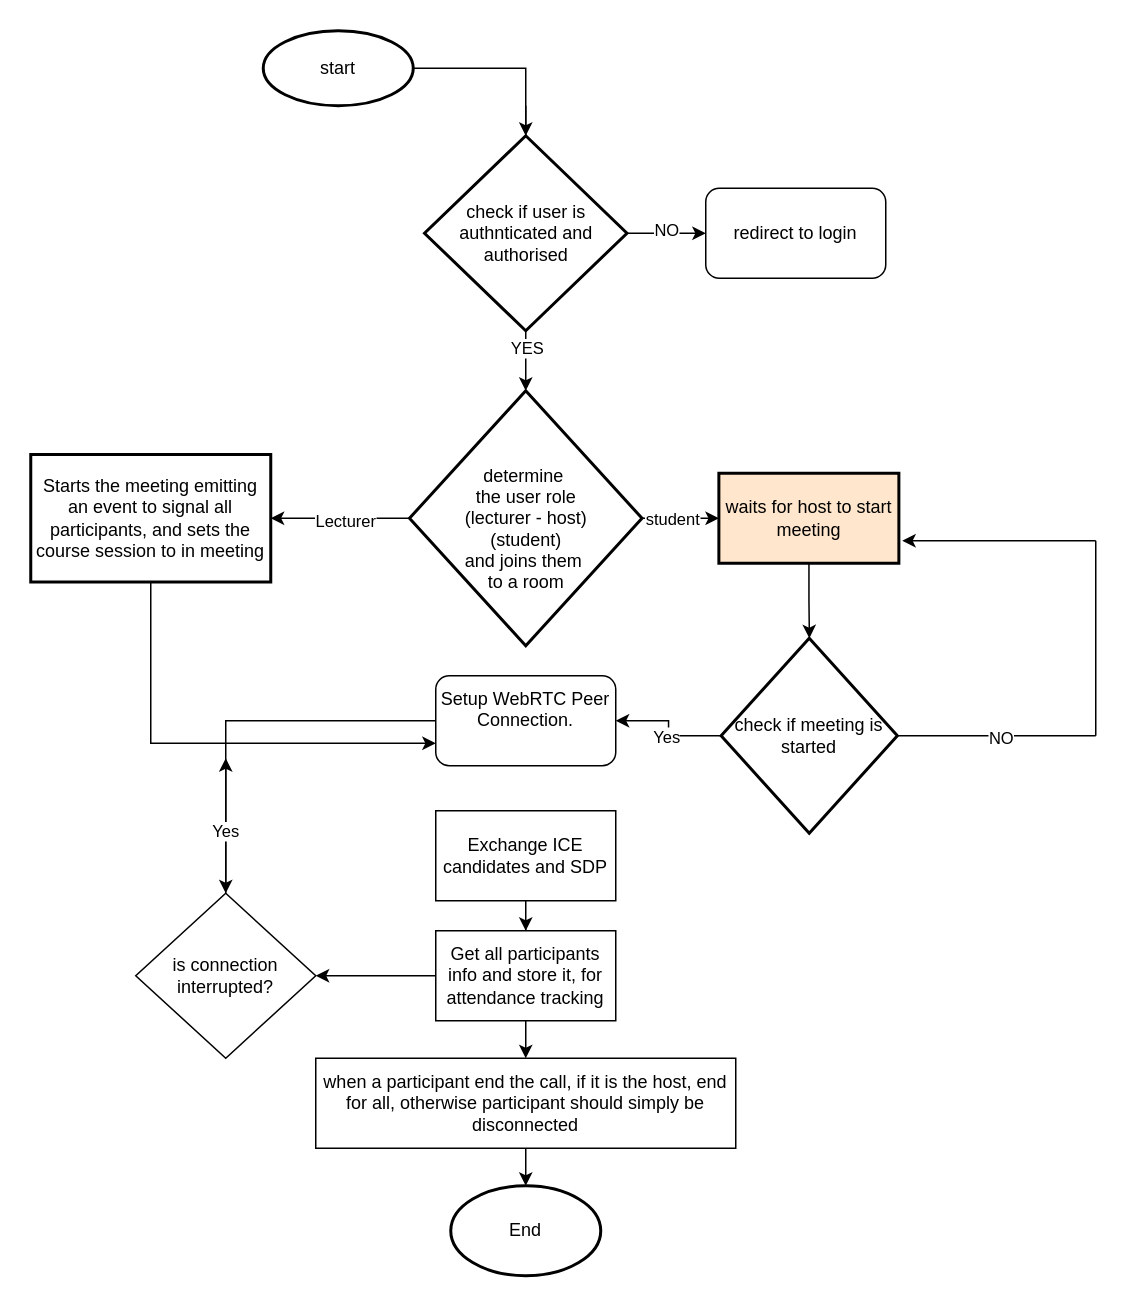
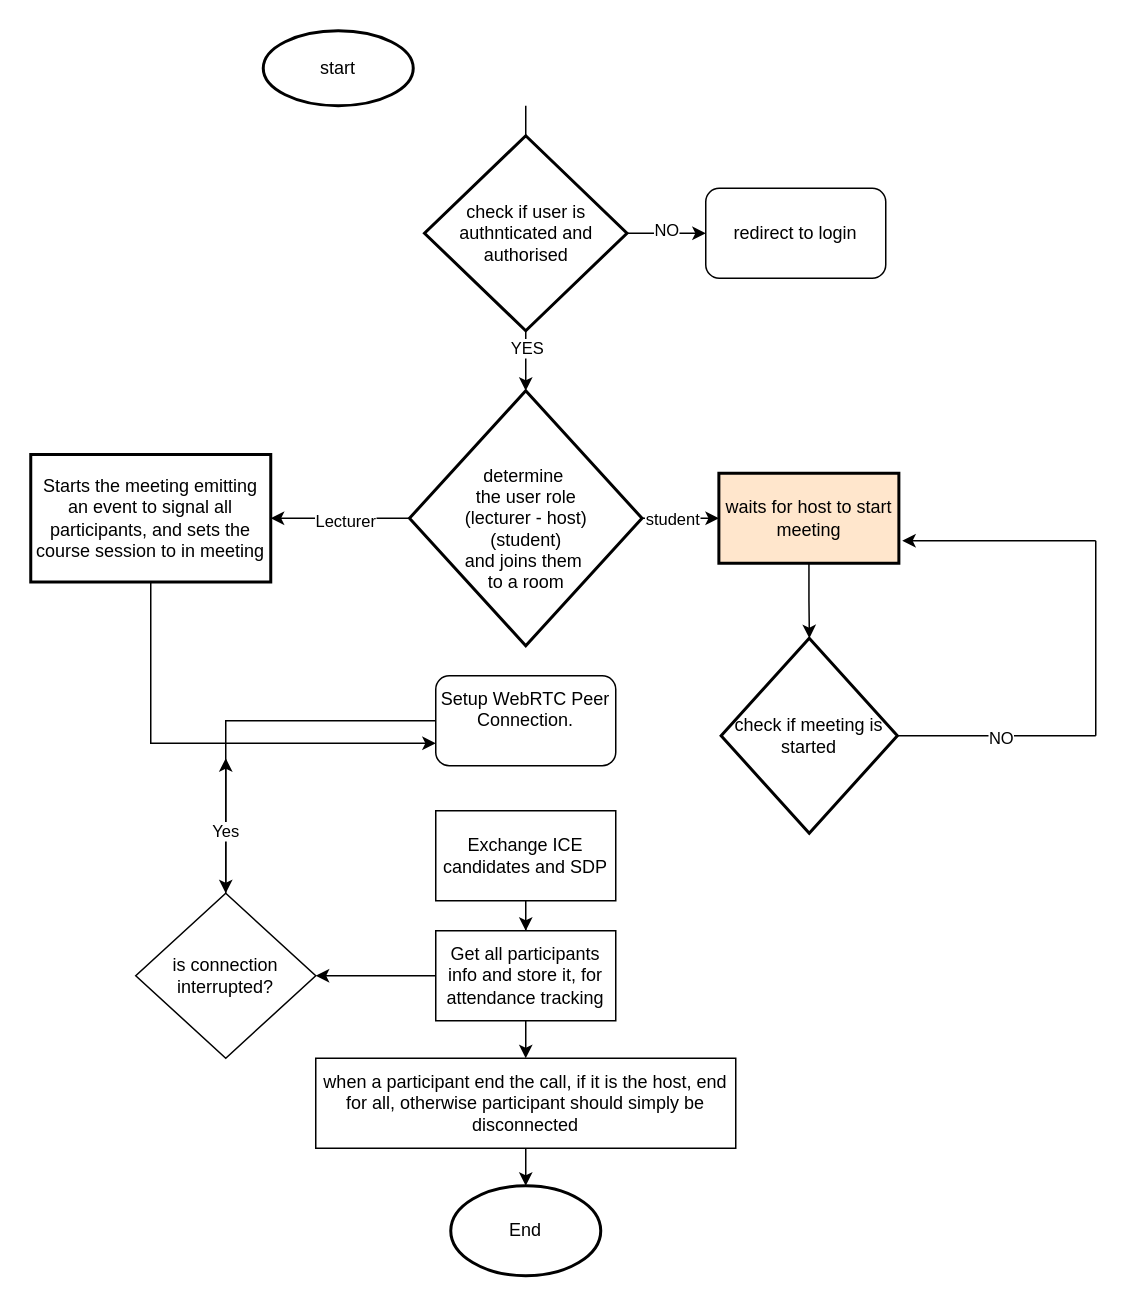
(487, 68) -> none
(669, 733) -> none
